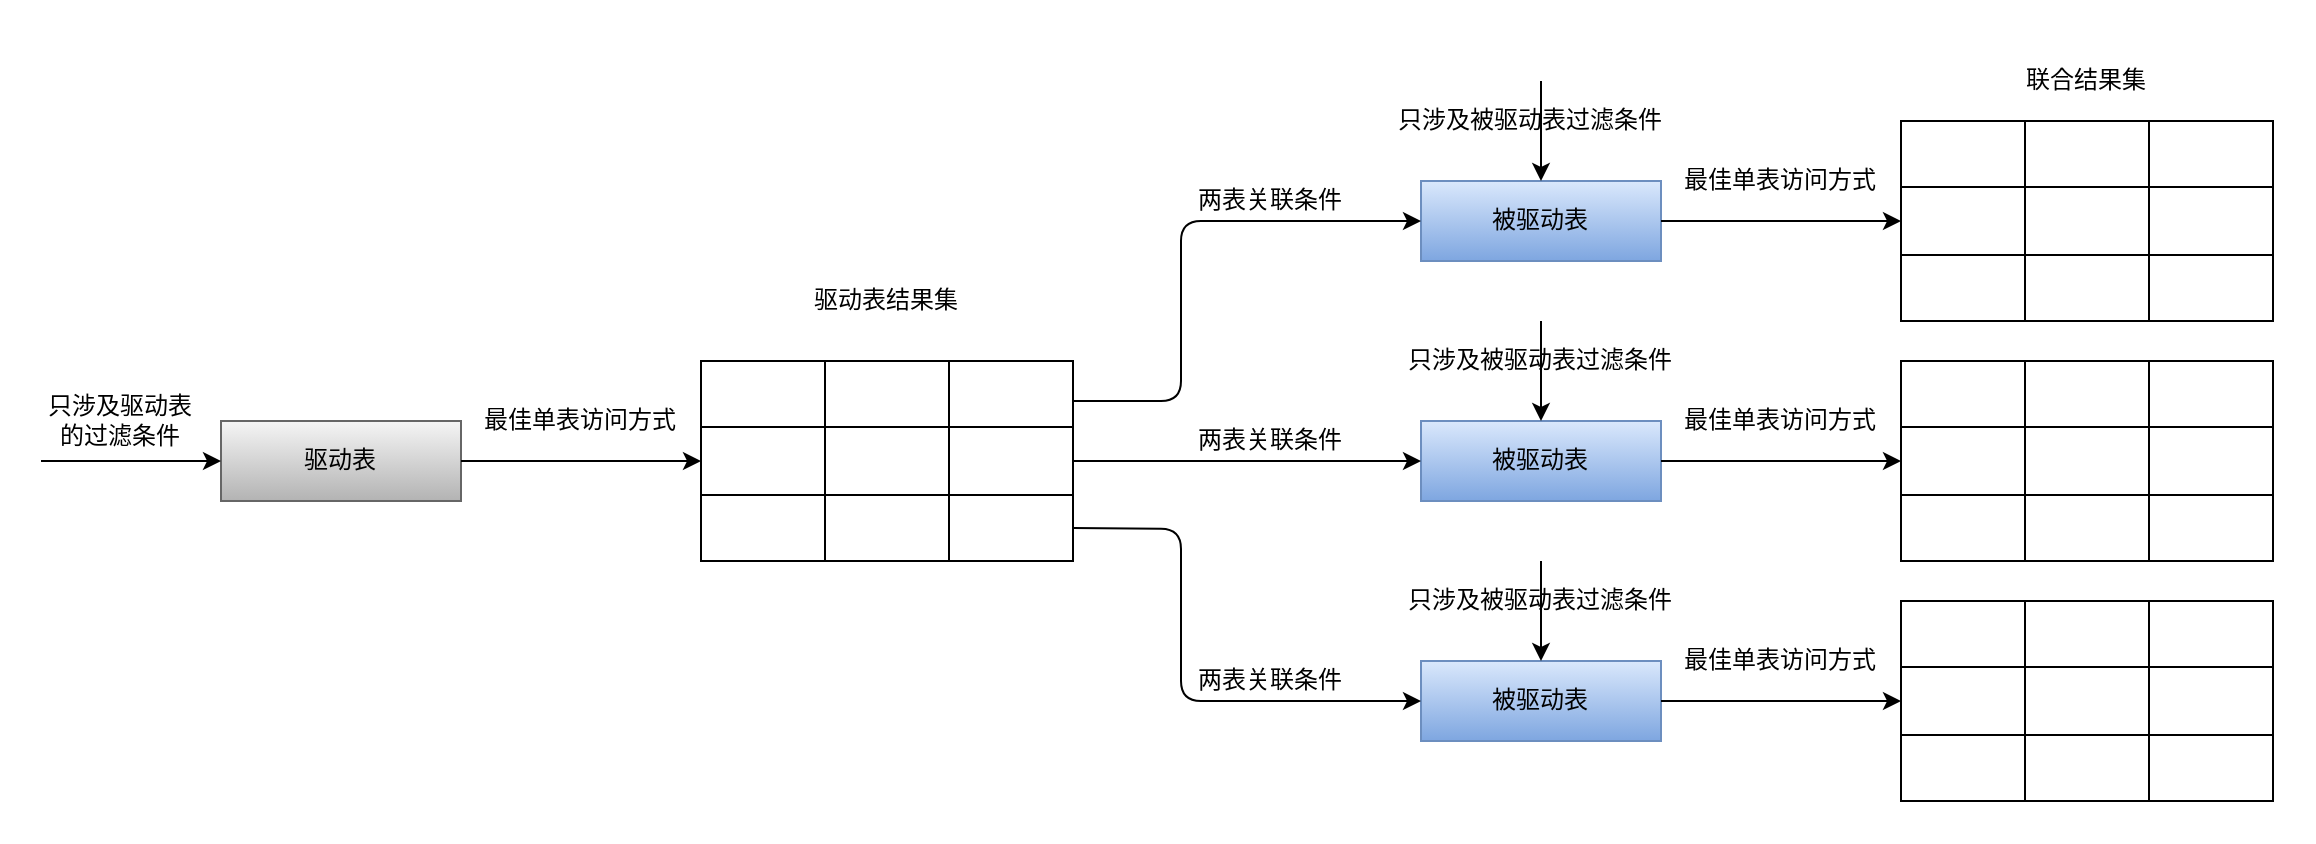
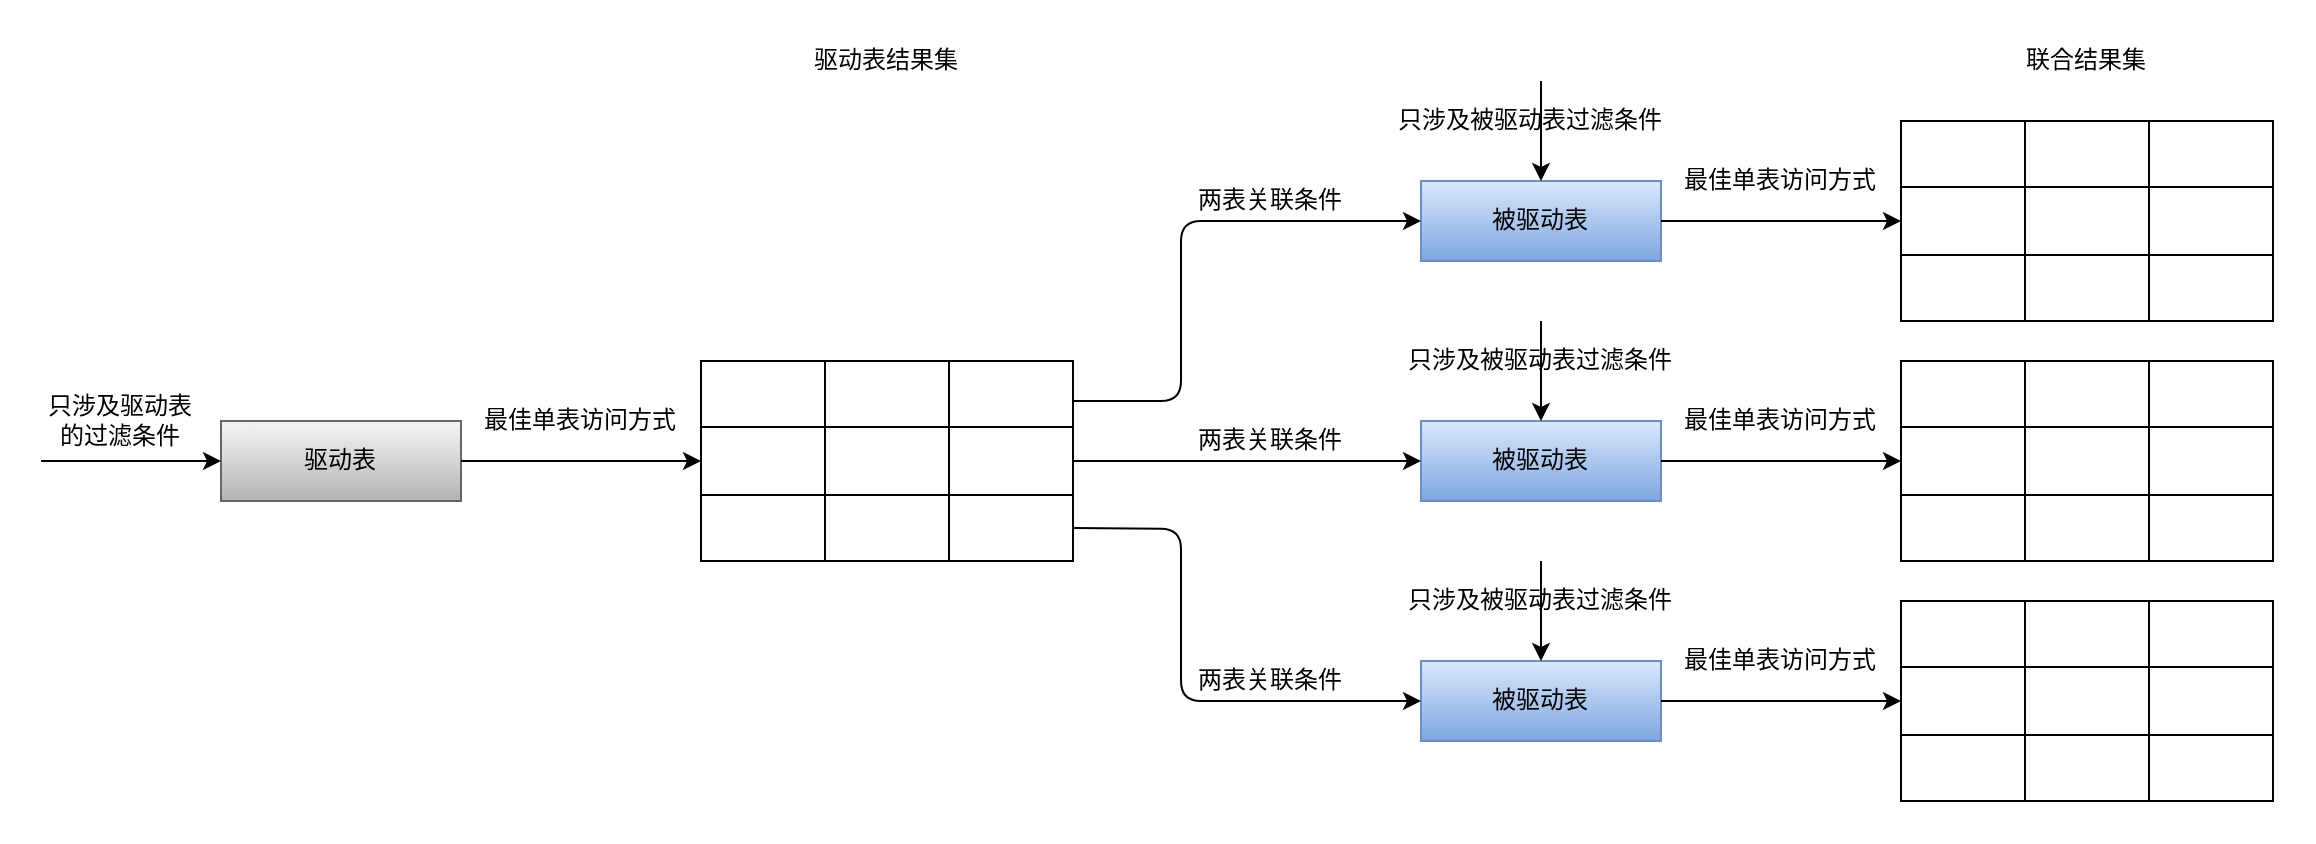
(2087, 81) -> (2087, 61)
(887, 301) -> (887, 61)
